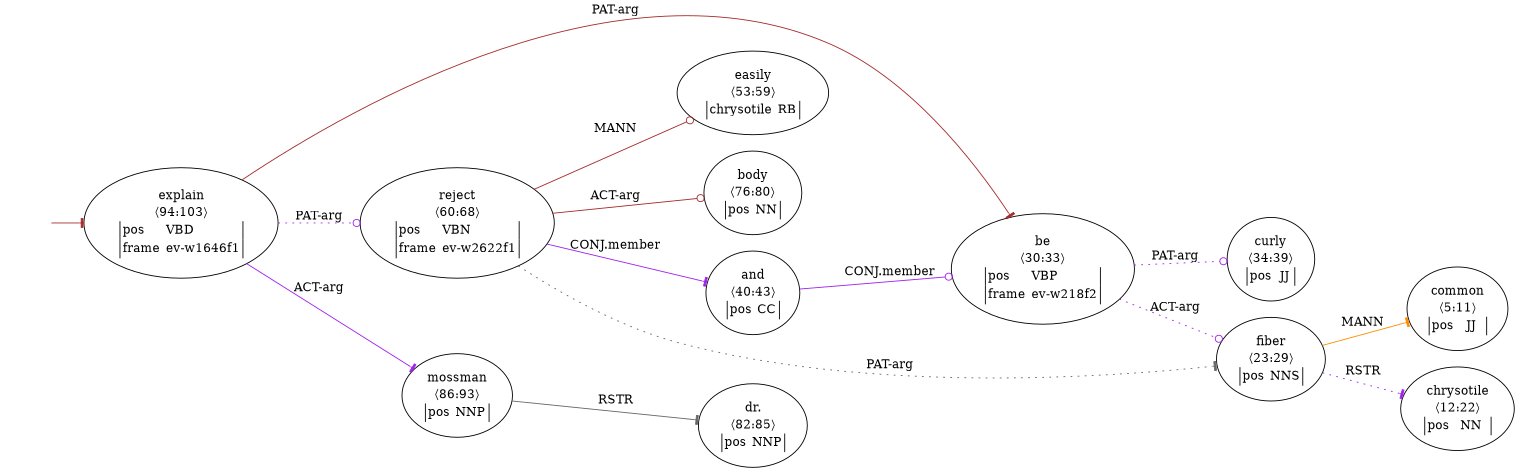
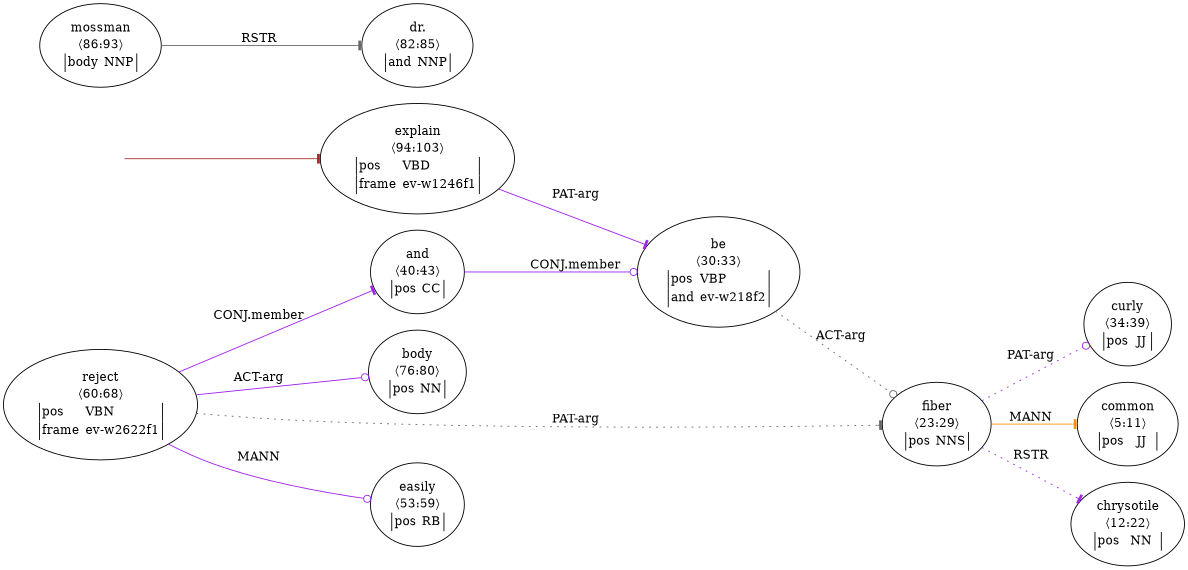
(645, 19) -> (571, 216)
(741, 110) -> (405, 521)
(610, 156) -> (264, 479)
(625, 206) -> (279, 386)
(316, 223) -> none
(203, 249) -> (440, 184)
(1177, 263) -> (1032, 374)
(1007, 295) -> (683, 298)
(328, 315) -> none
(1167, 318) -> (833, 352)
(439, 412) -> (83, 62)
(736, 442) -> (400, 62)
